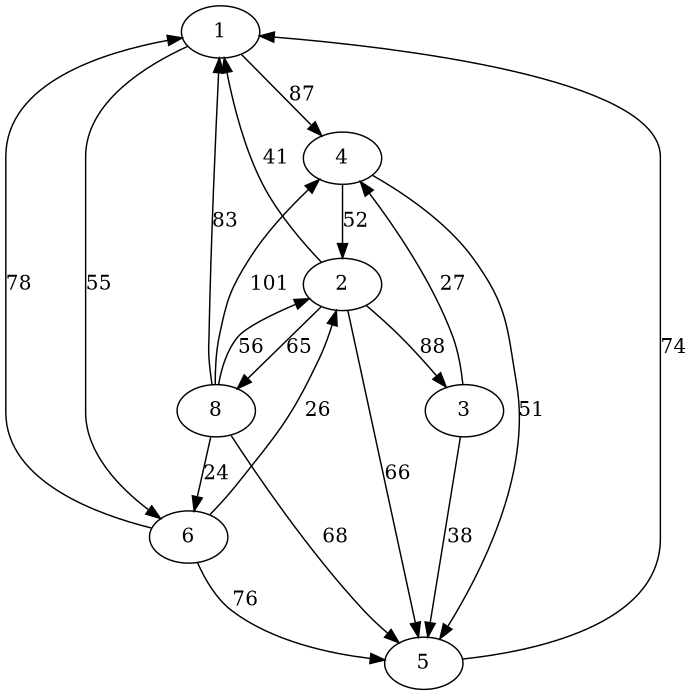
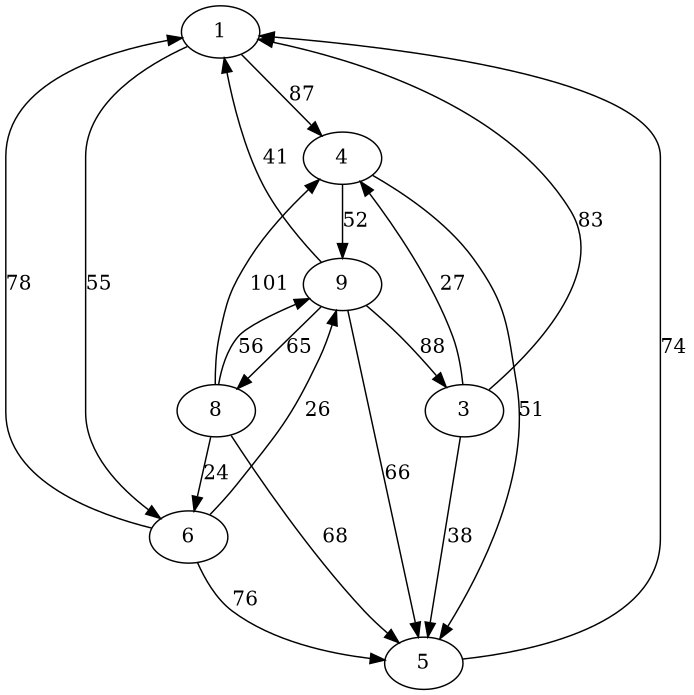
(212, 229) -> (526, 158)
(343, 284) -> (343, 284)
